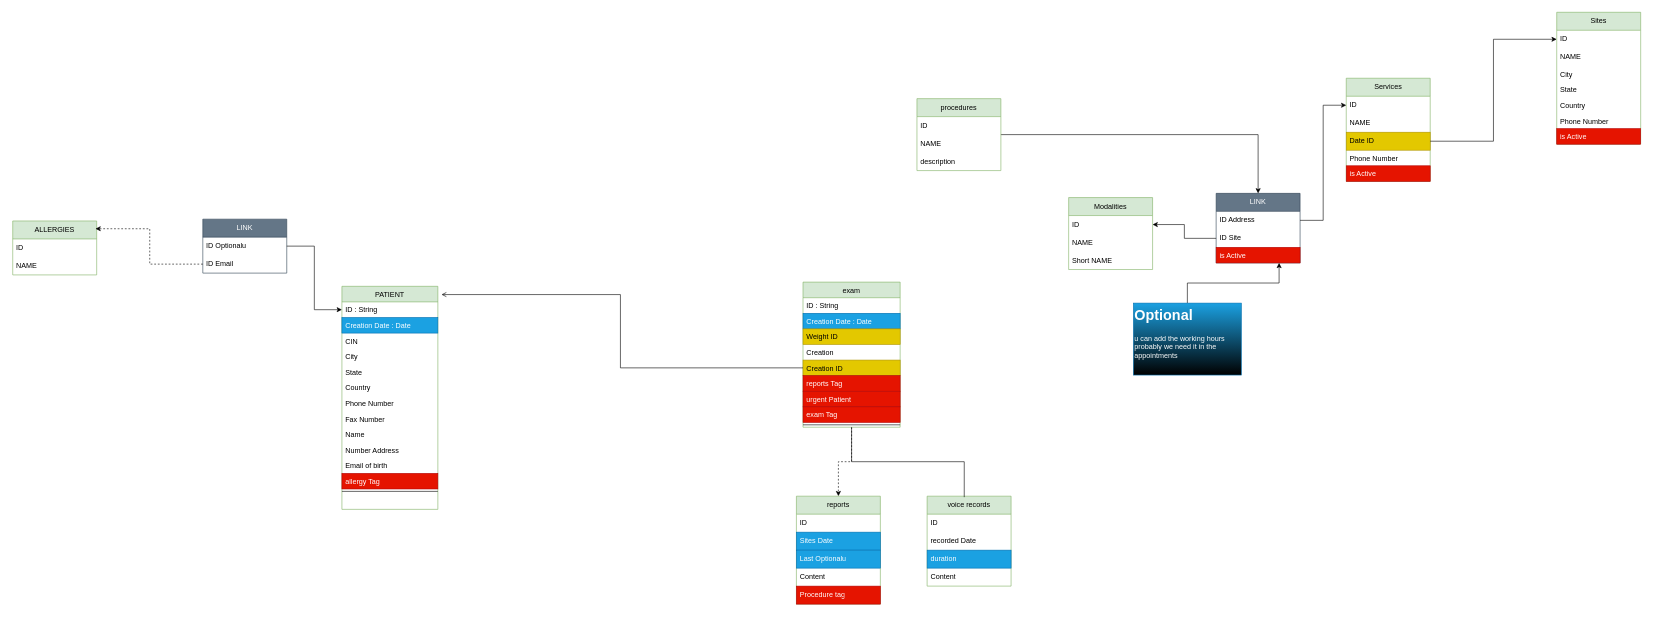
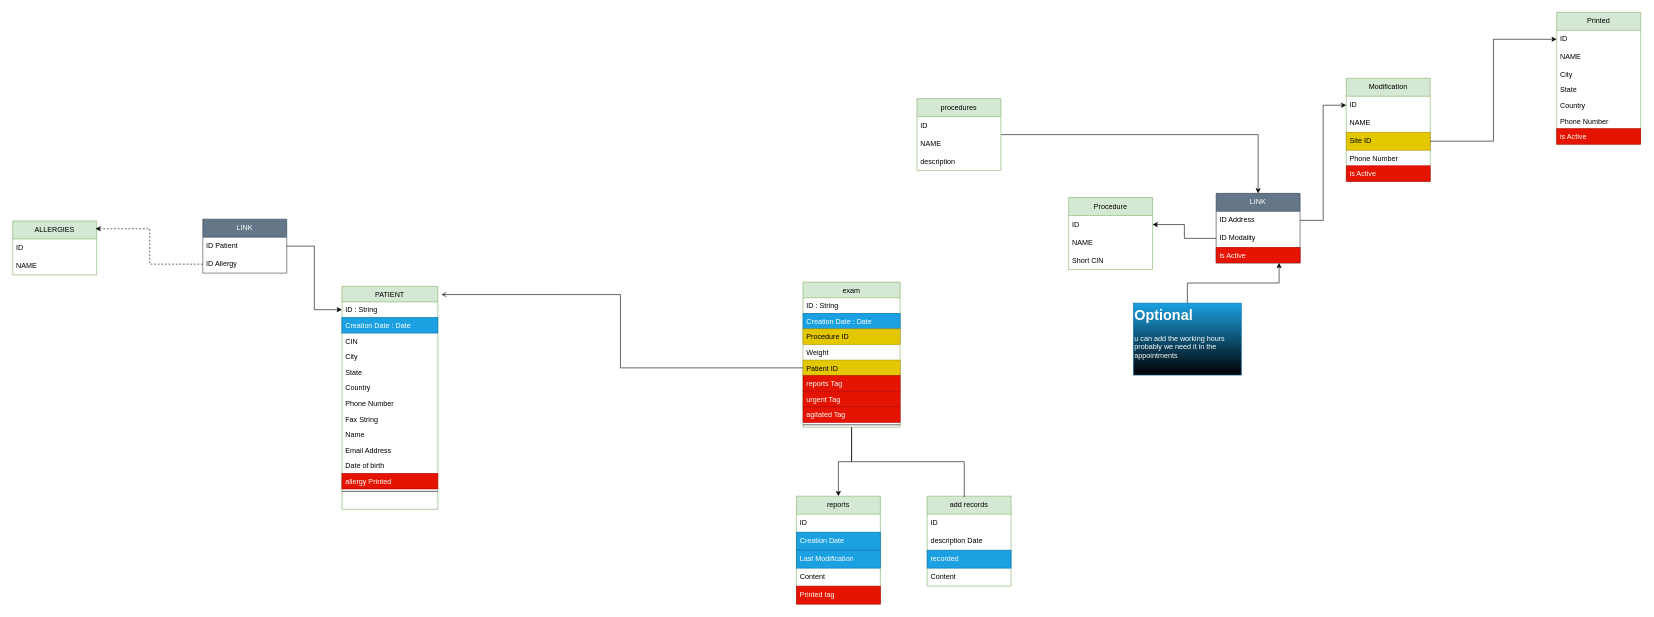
(1599, 21) -> (1599, 21)
(1389, 87) -> (1389, 87)
(1363, 141) -> (1363, 141)
(1111, 207) -> (1111, 207)
(1232, 239) -> (1239, 239)
(227, 246) -> (224, 246)
(1092, 261) -> (1090, 261)
(219, 264) -> (223, 264)
(823, 337) -> (830, 337)
(822, 353) -> (818, 353)
(827, 368) -> (825, 368)
(833, 400) -> (826, 400)
(822, 415) -> (829, 415)
(364, 419) -> (363, 419)
(372, 451) -> (368, 451)
(369, 466) -> (368, 466)
(839, 472) -> (839, 472)
(364, 482) -> (371, 482)
(969, 506) -> (969, 506)
(818, 542) -> (824, 542)
(956, 542) -> (960, 542)
(826, 560) -> (831, 560)
(946, 560) -> (947, 560)
(825, 596) -> (820, 596)
